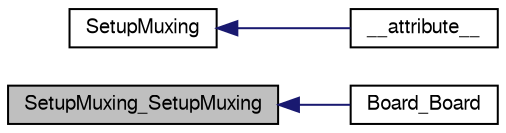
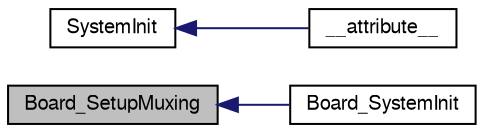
(143, 28) -> (113, 28)
(143, 105) -> (113, 105)
(424, 105) -> (383, 105)
